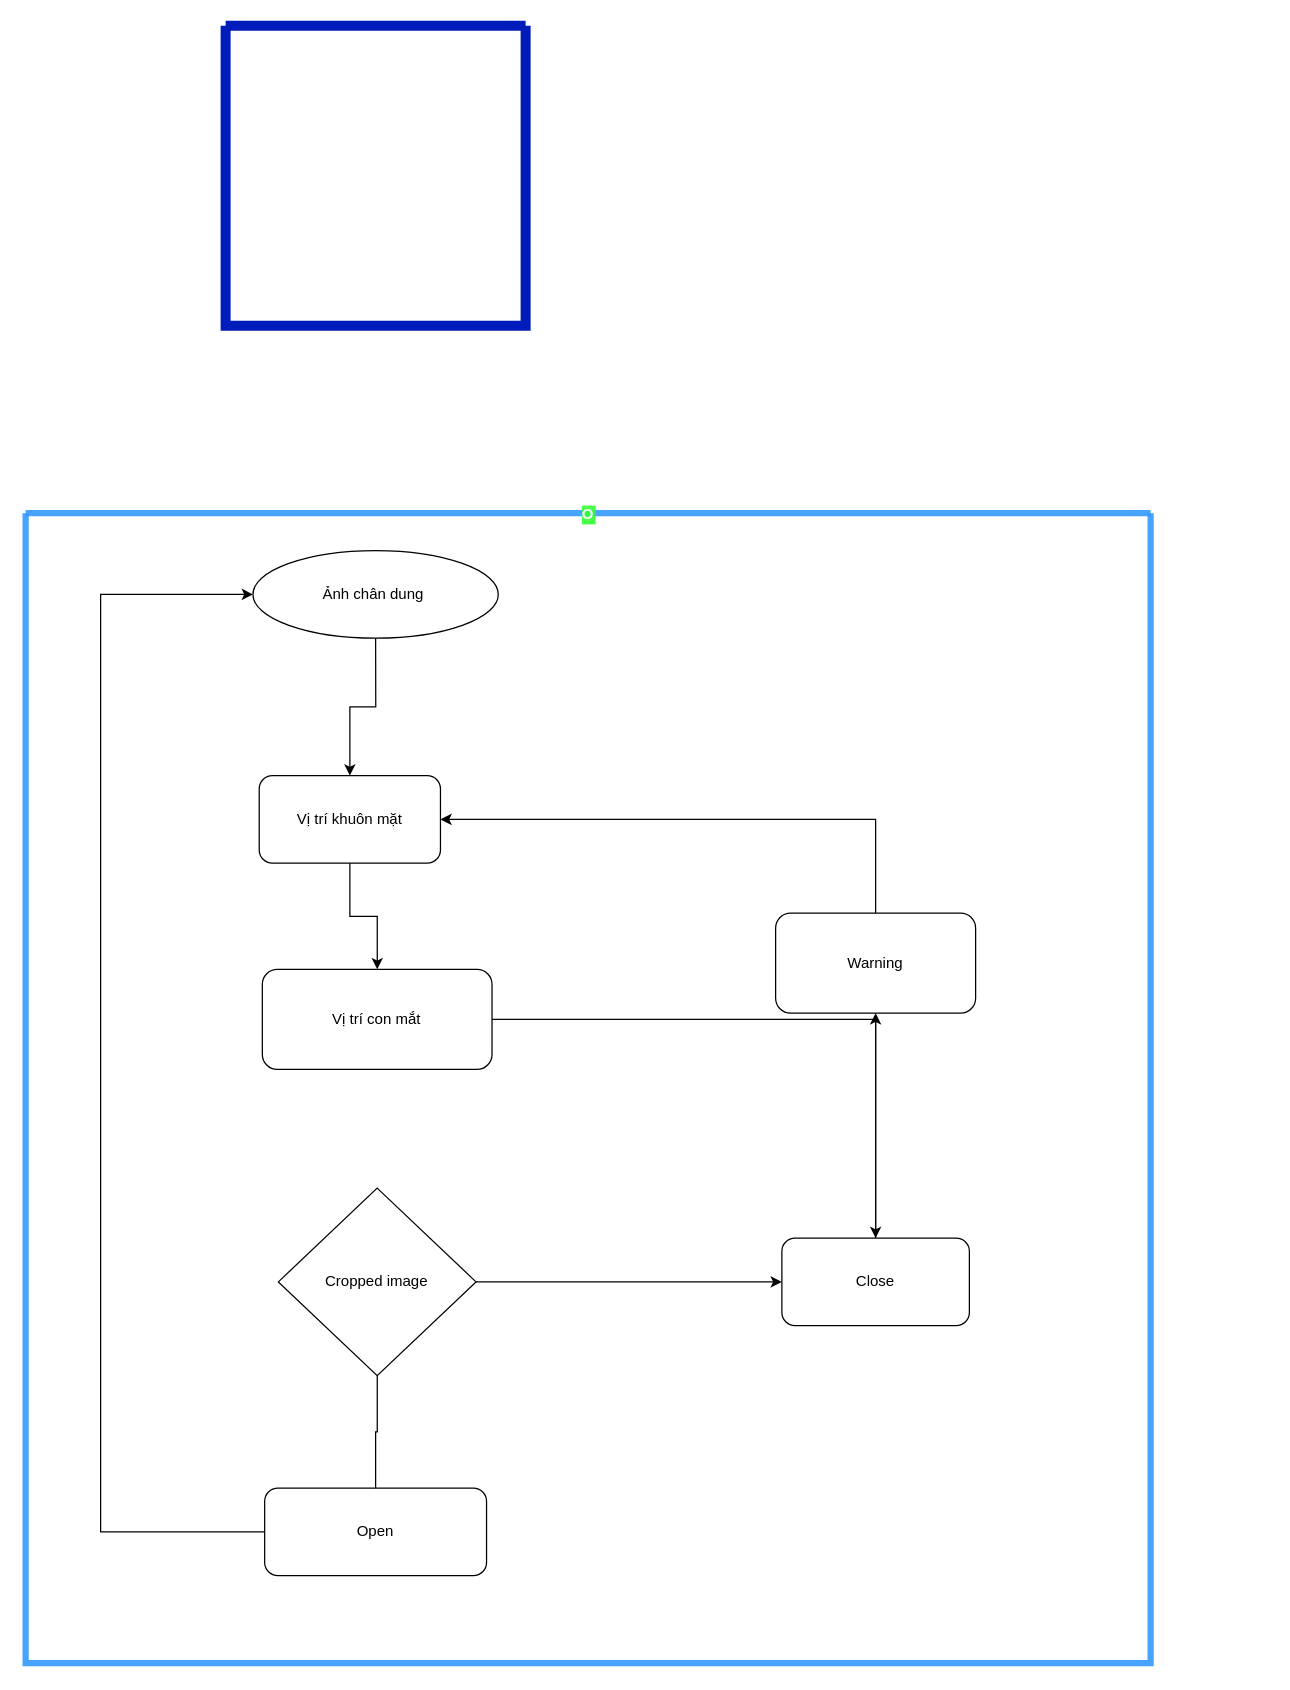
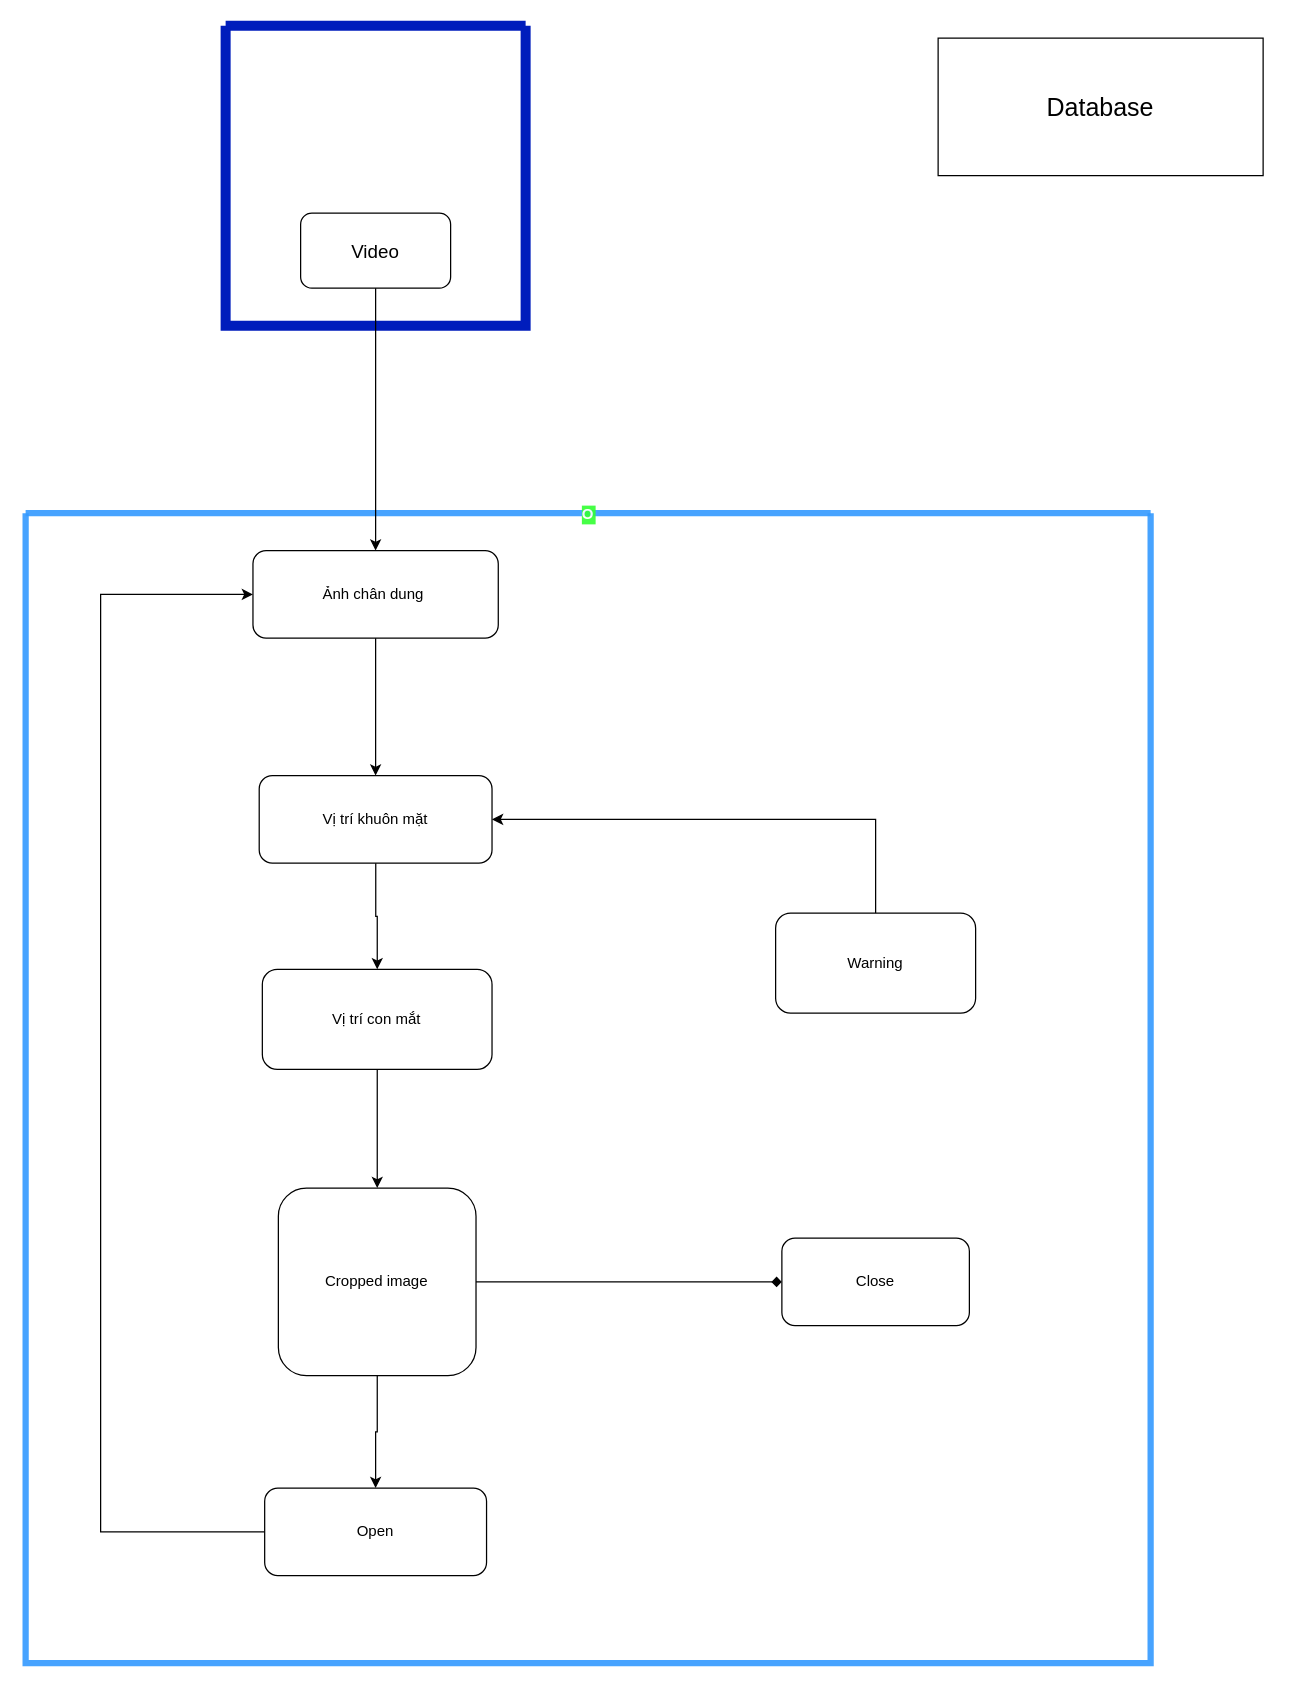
none -> (1101, 107)
none -> (376, 251)
none -> (376, 415)
(376, 594) -> (376, 594)
(350, 819) -> (376, 819)
(684, 1019) -> (377, 1125)
(876, 1235) -> none
(377, 1282) -> (377, 1282)
(772, 1282) -> (771, 1282)
(376, 1481) -> (376, 1478)
